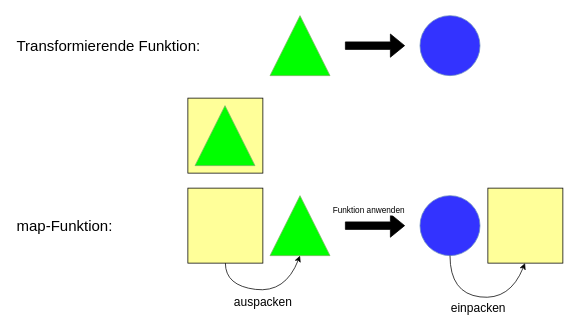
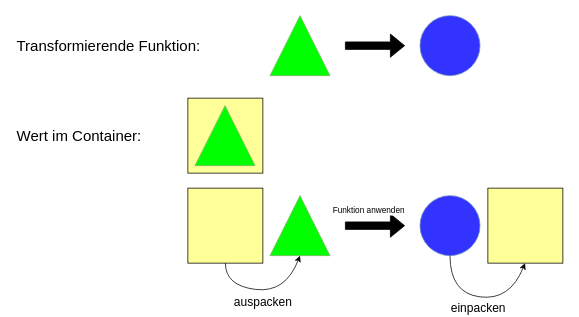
none -> (90, 135)
(90, 225) -> none
